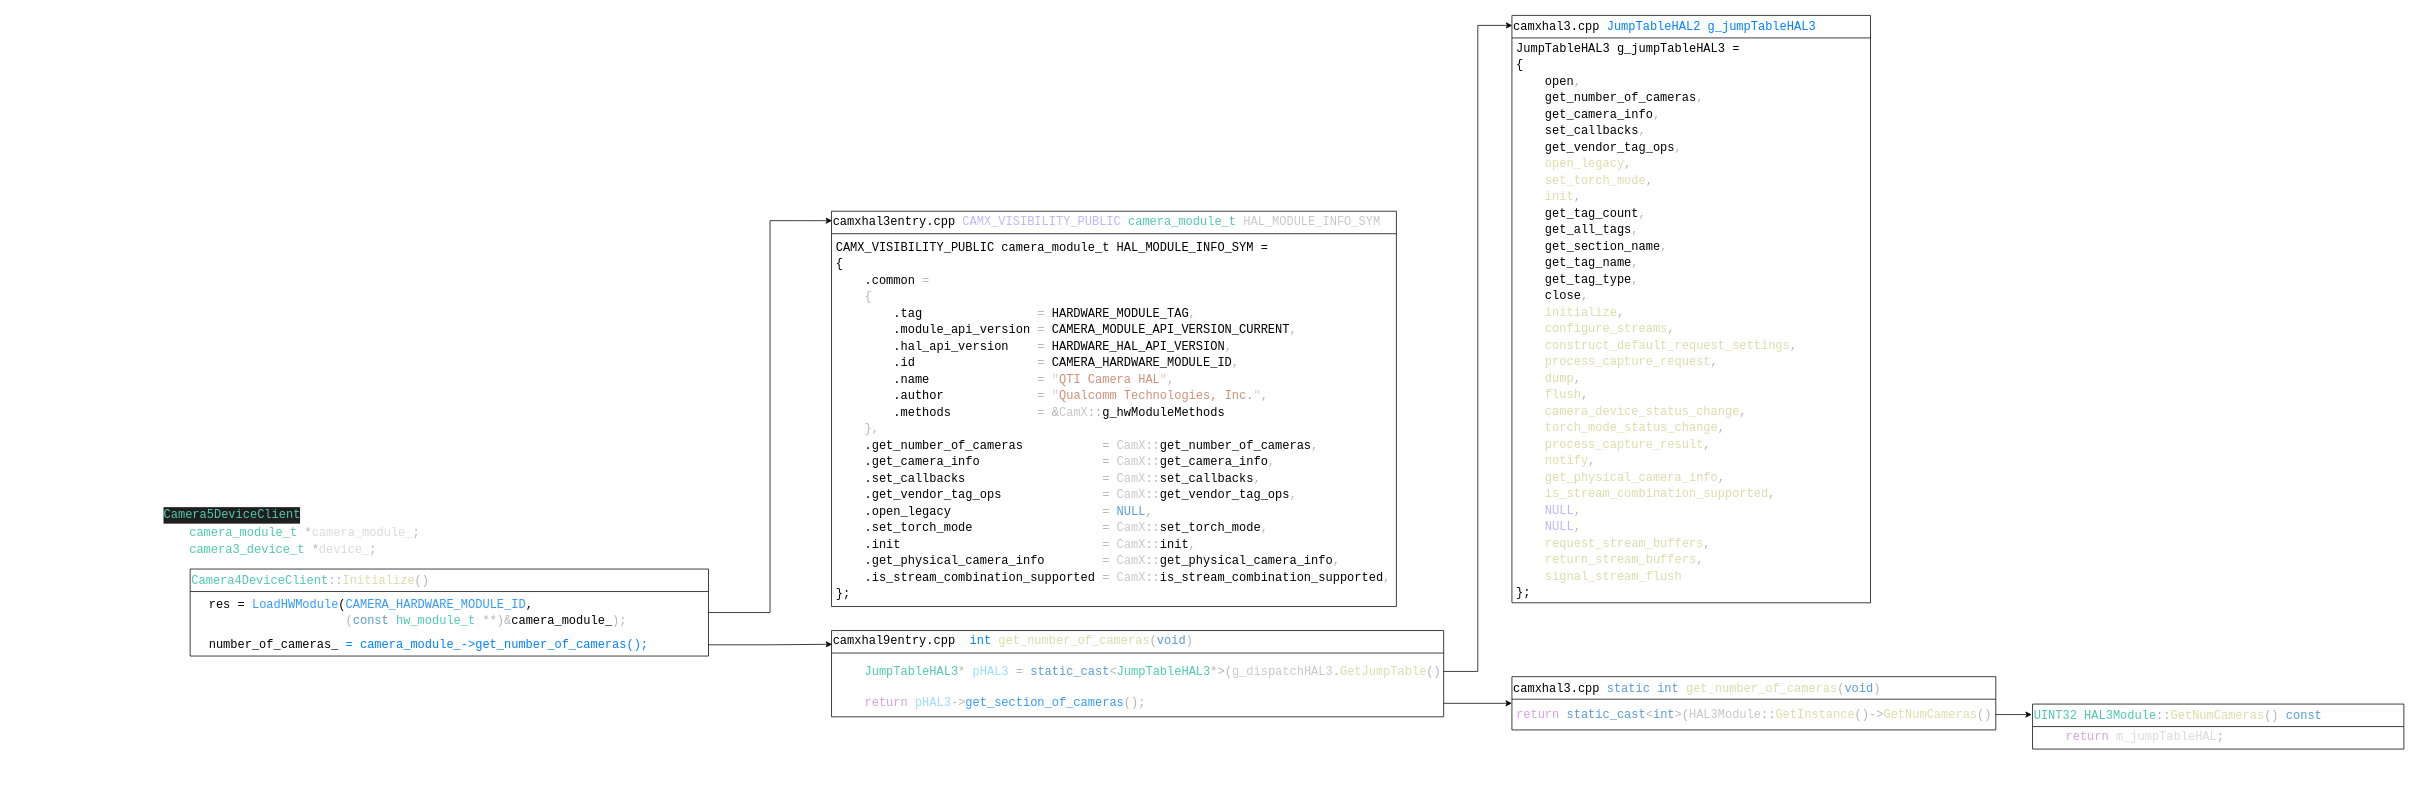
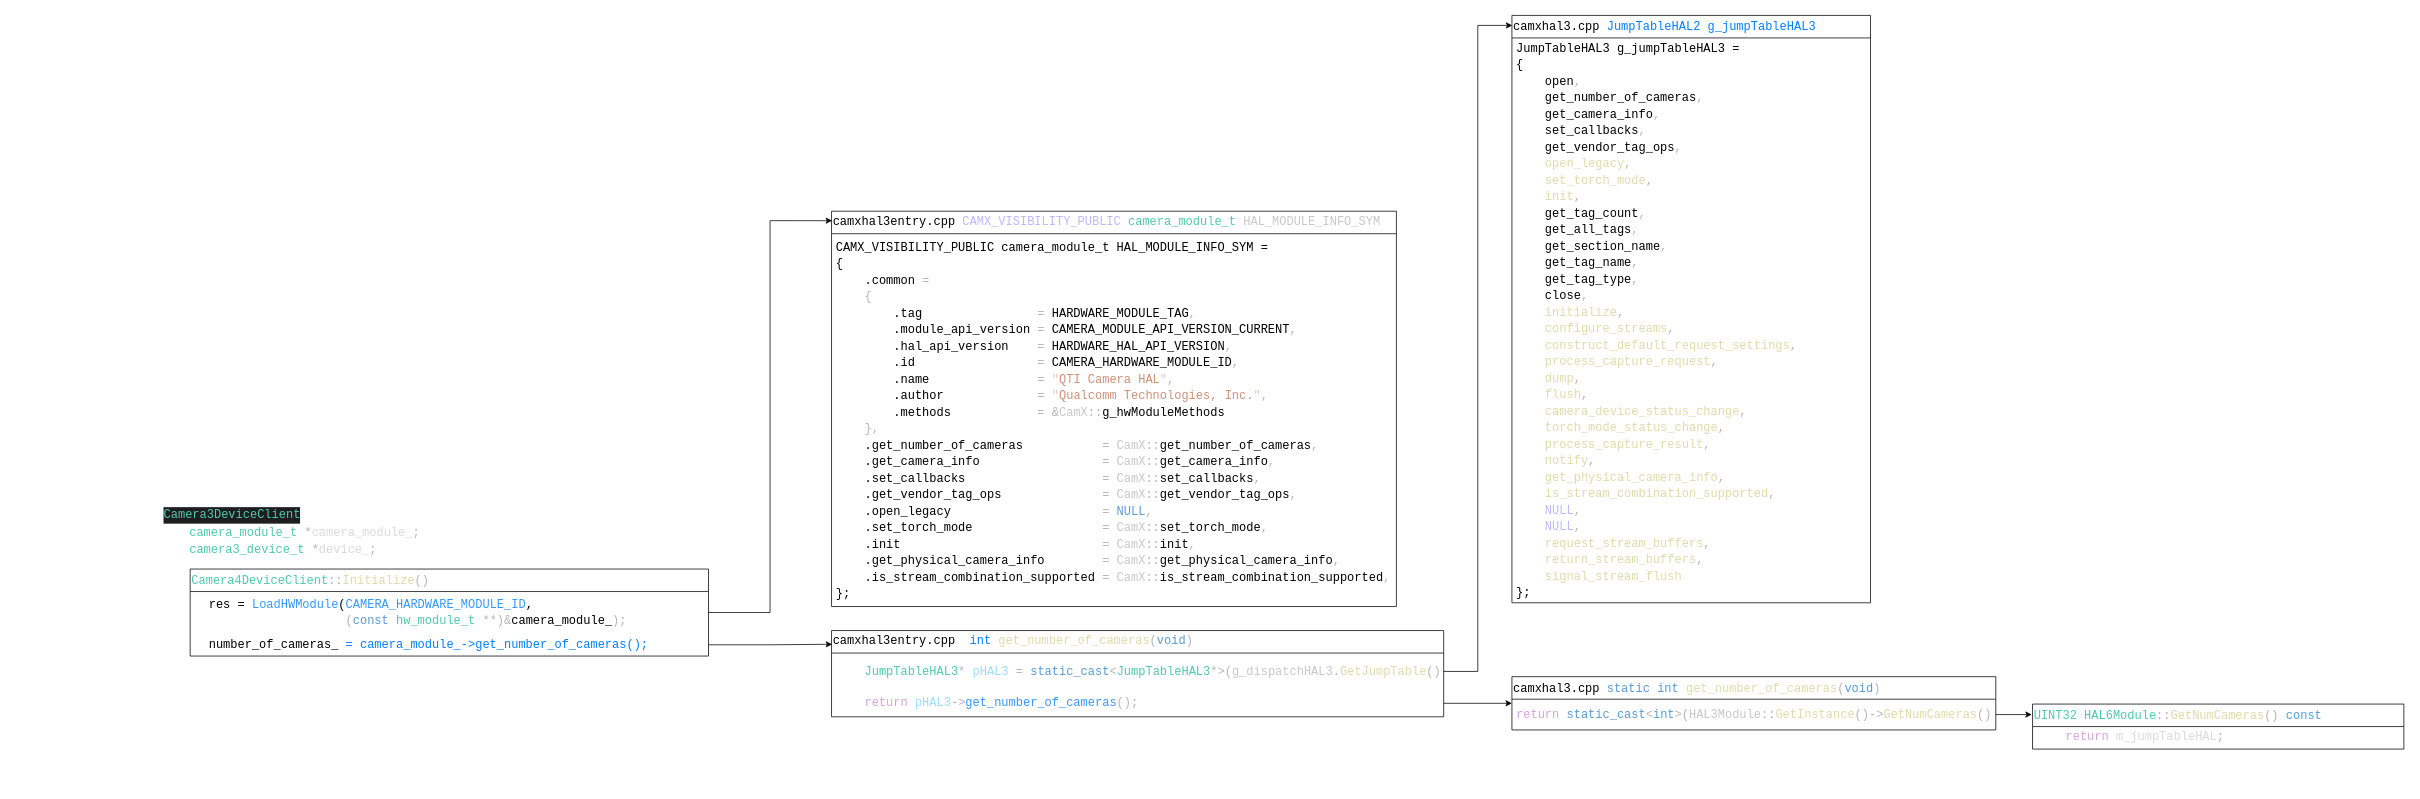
(208, 513) -> (208, 513)
(951, 642) -> (951, 642)
(931, 703) -> (929, 703)
(2129, 715) -> (2129, 715)
